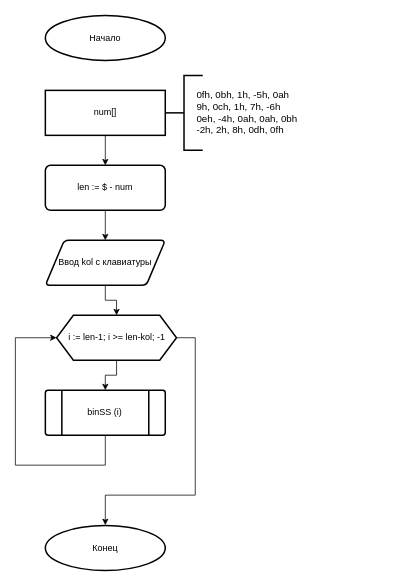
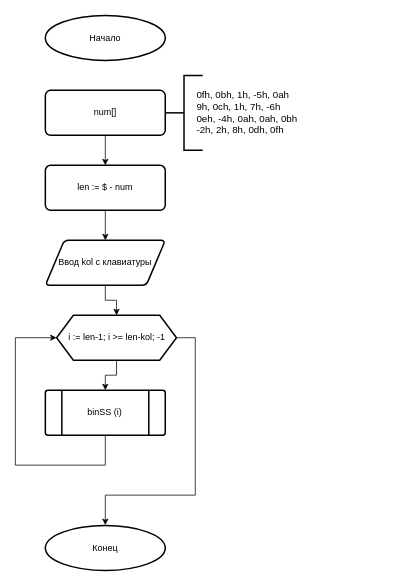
(105, 113) -> (105, 113)
